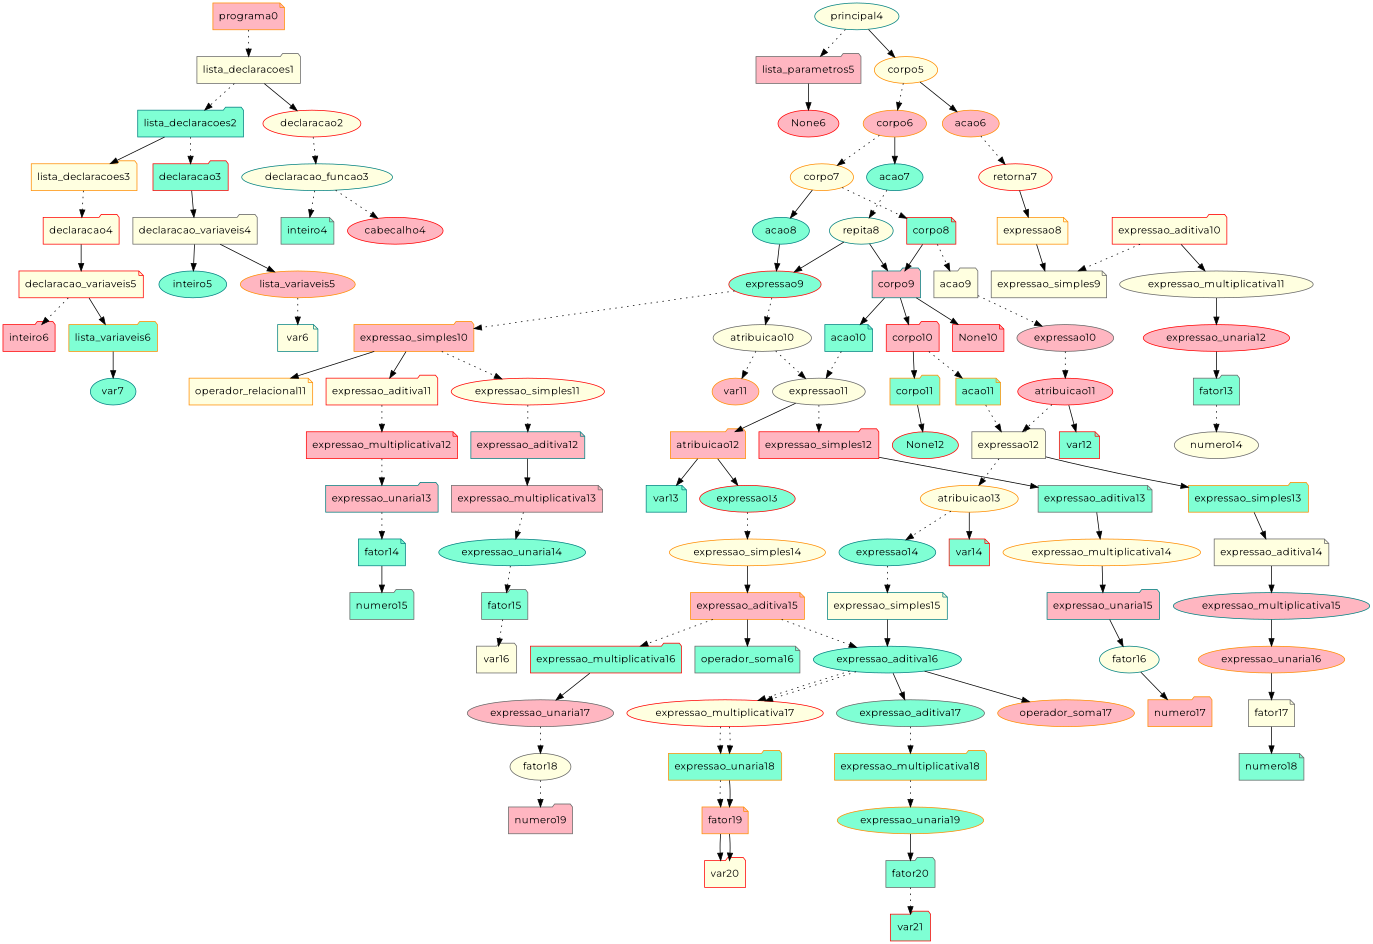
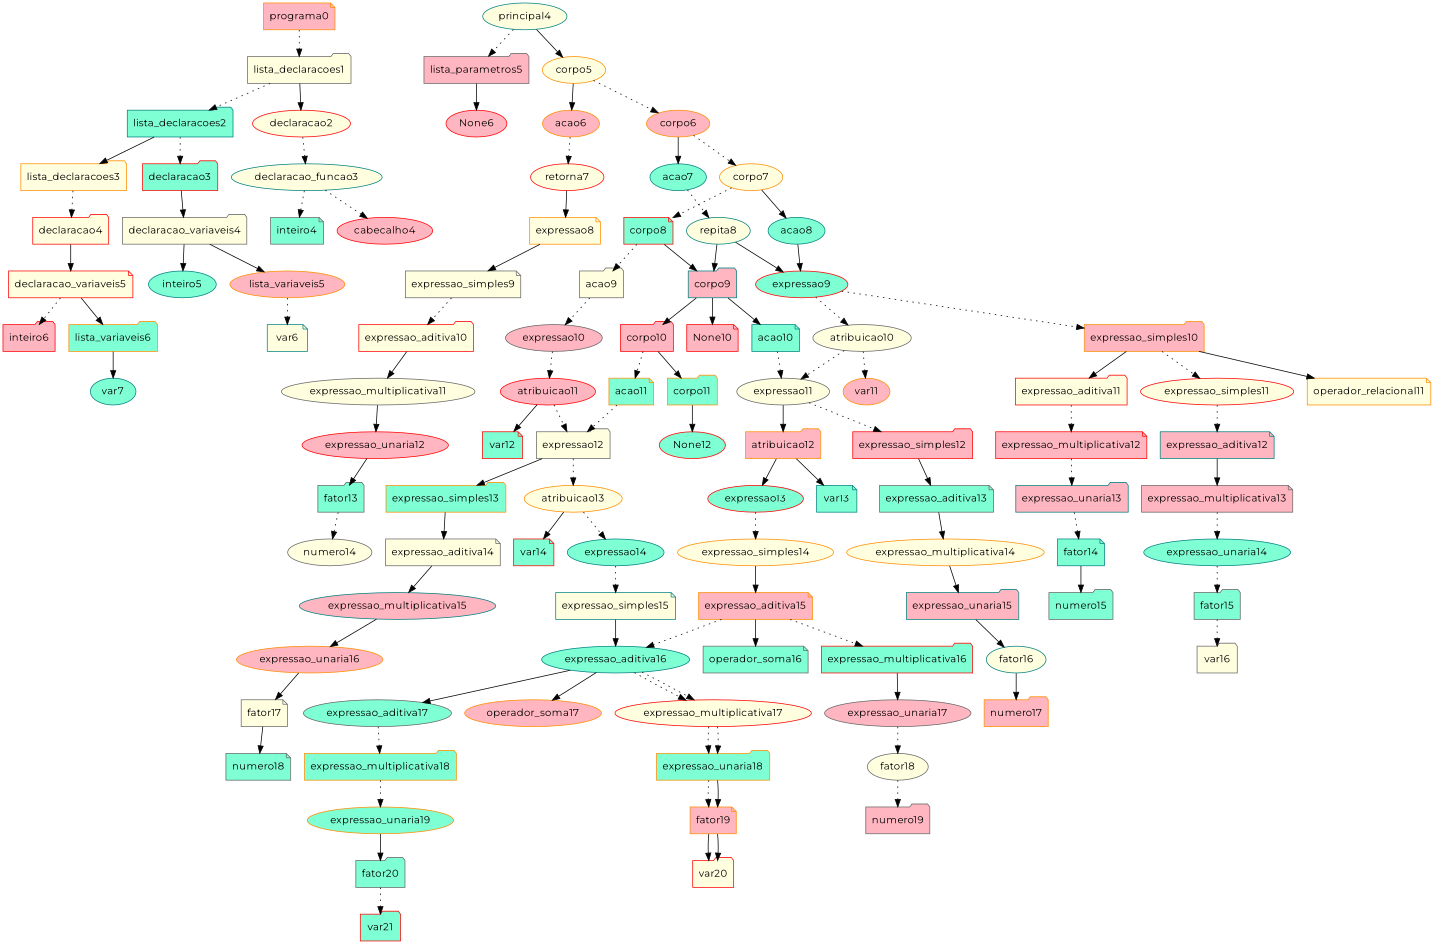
(1113, 256) -> (442, 308)
